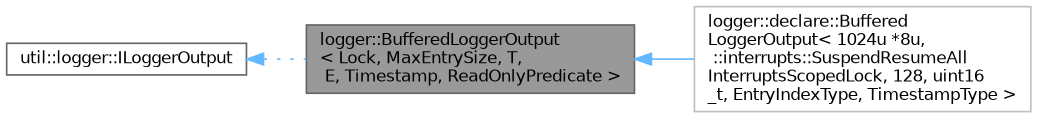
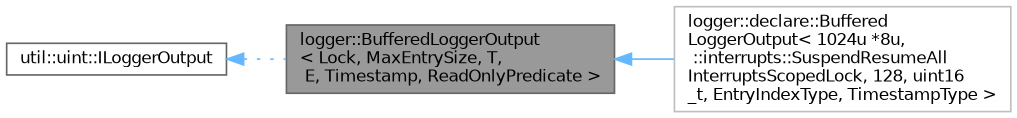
(127, 59) -> (117, 59)
